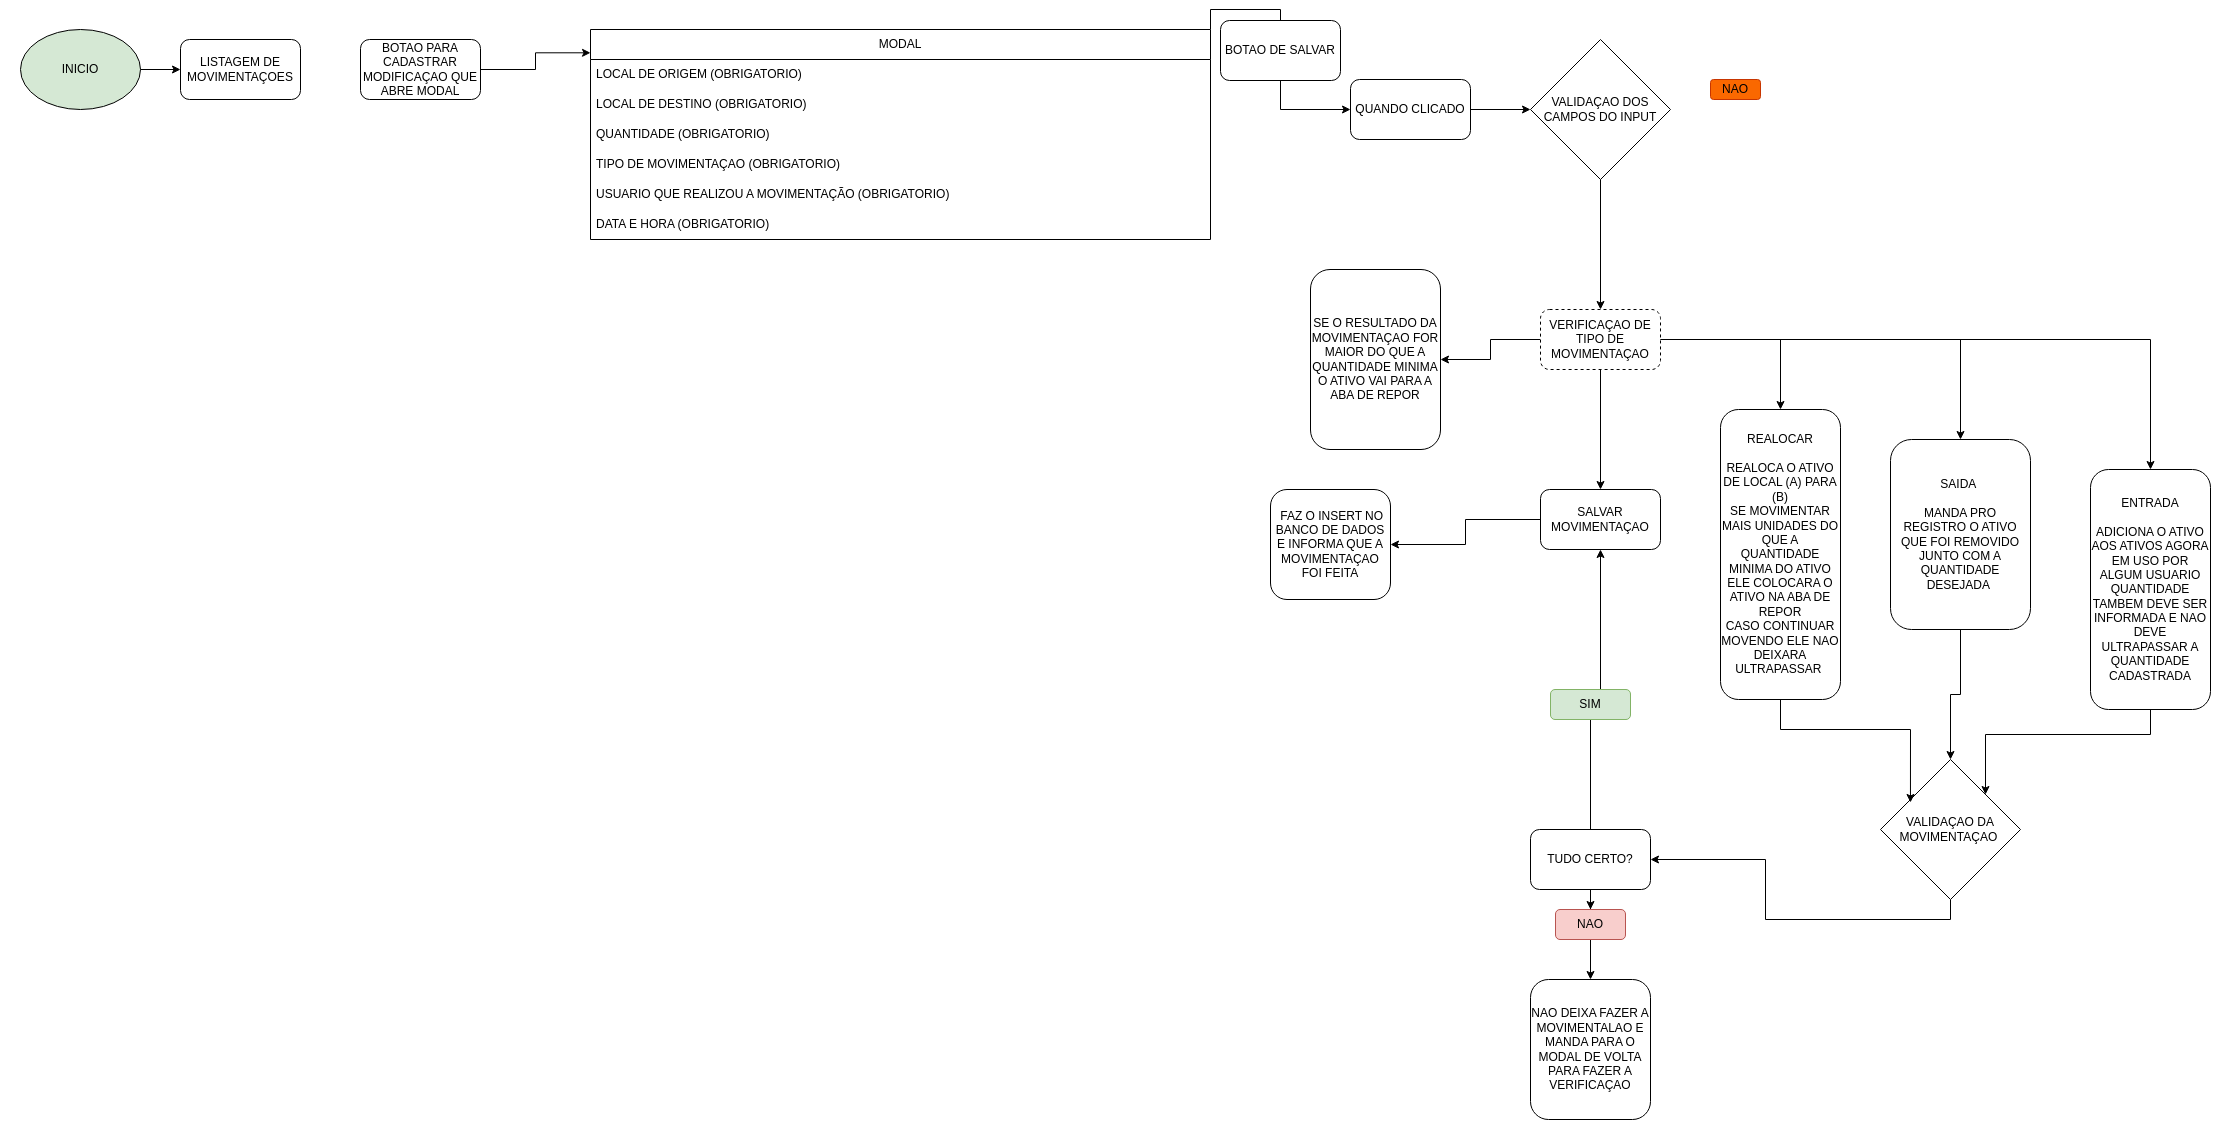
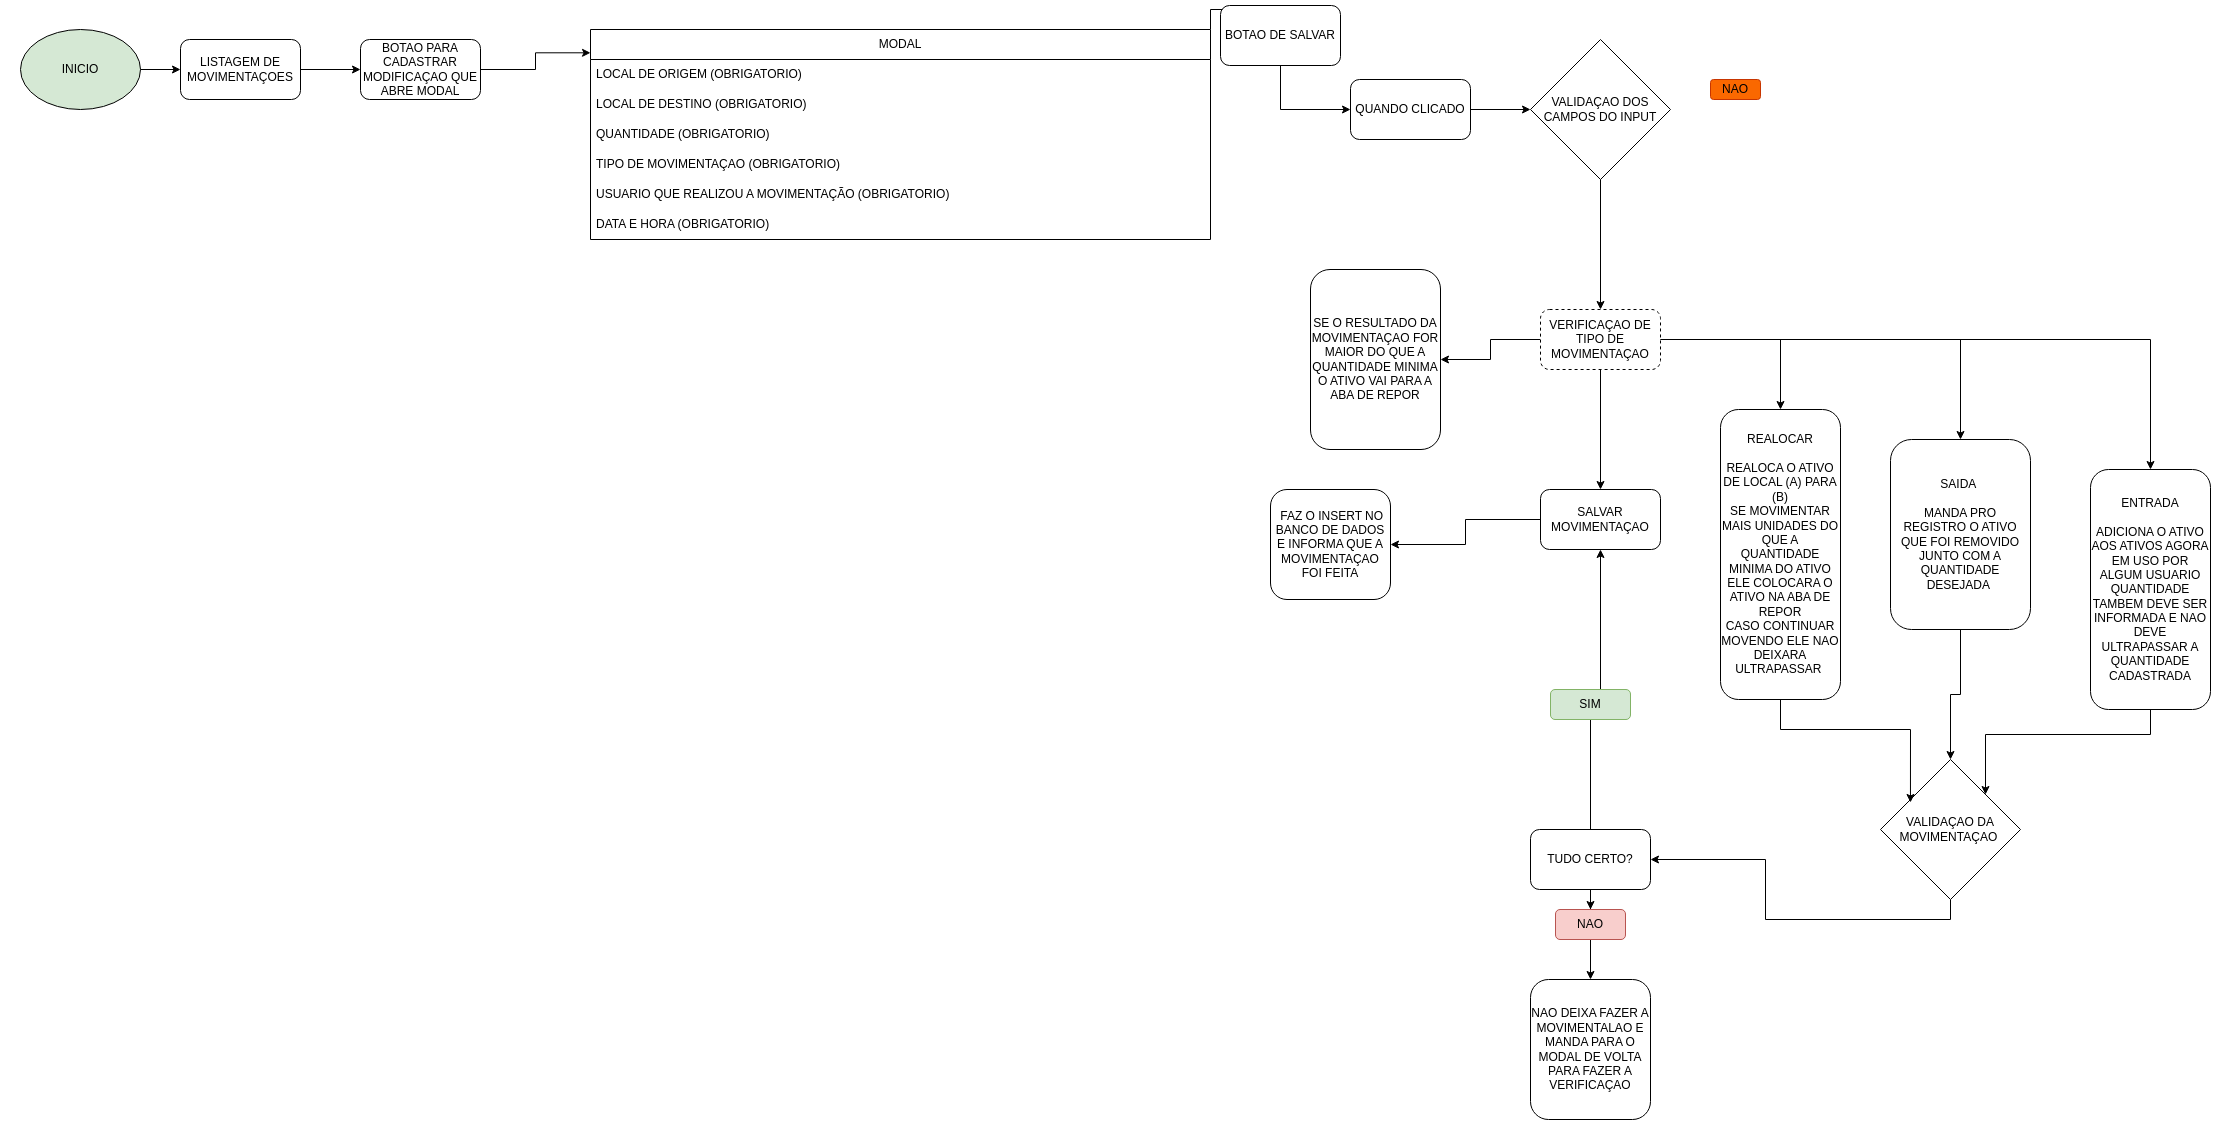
(1281, 51) -> (1281, 36)
none -> (327, 70)
